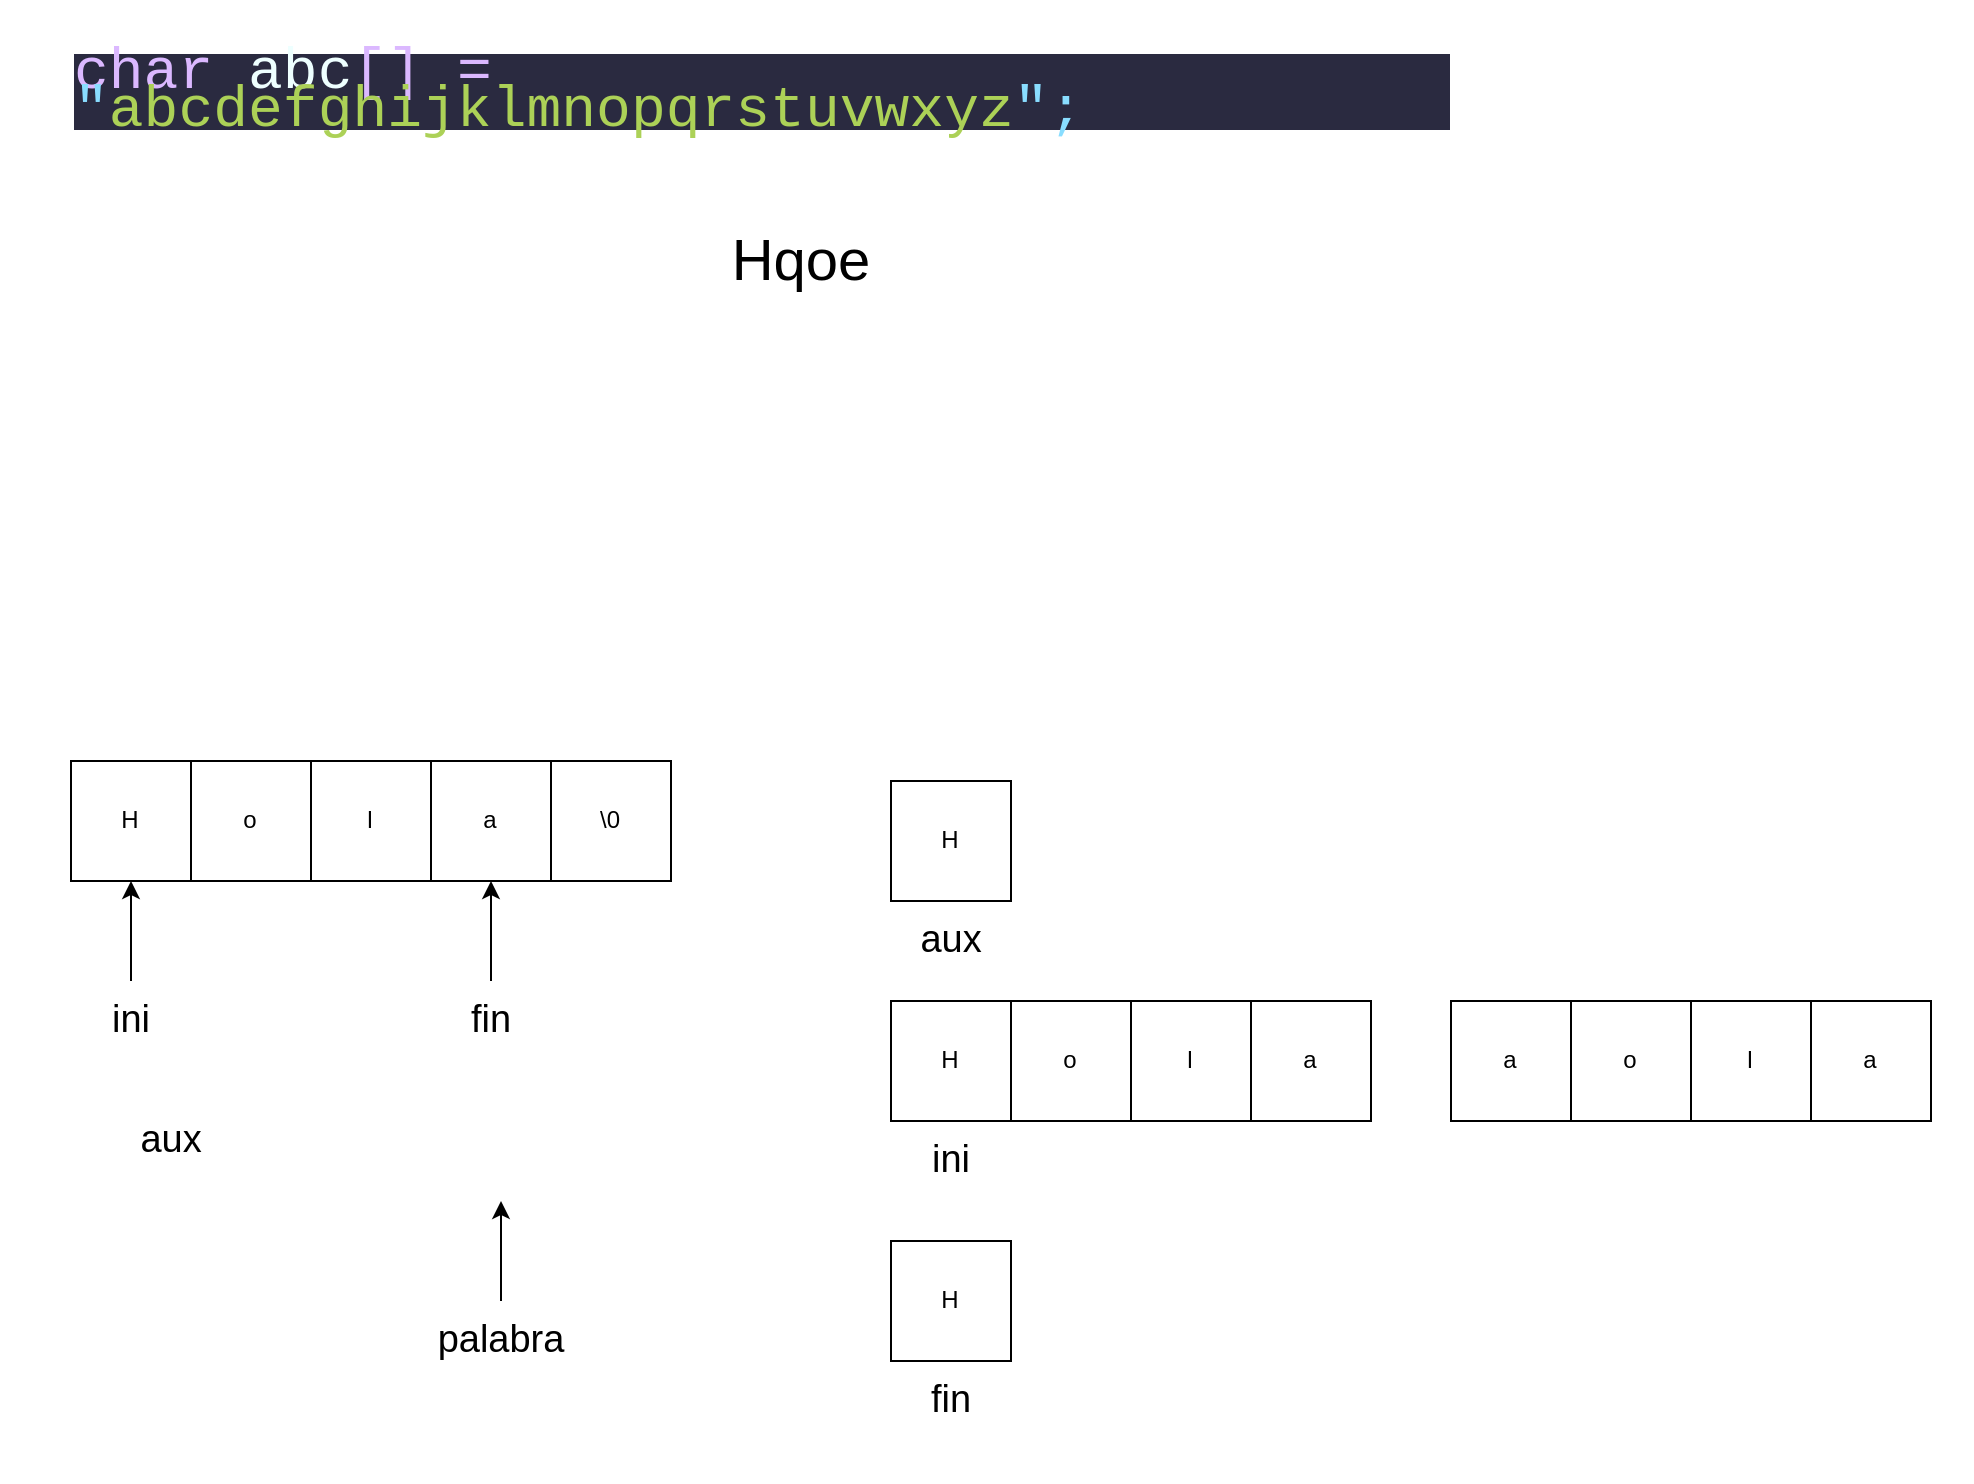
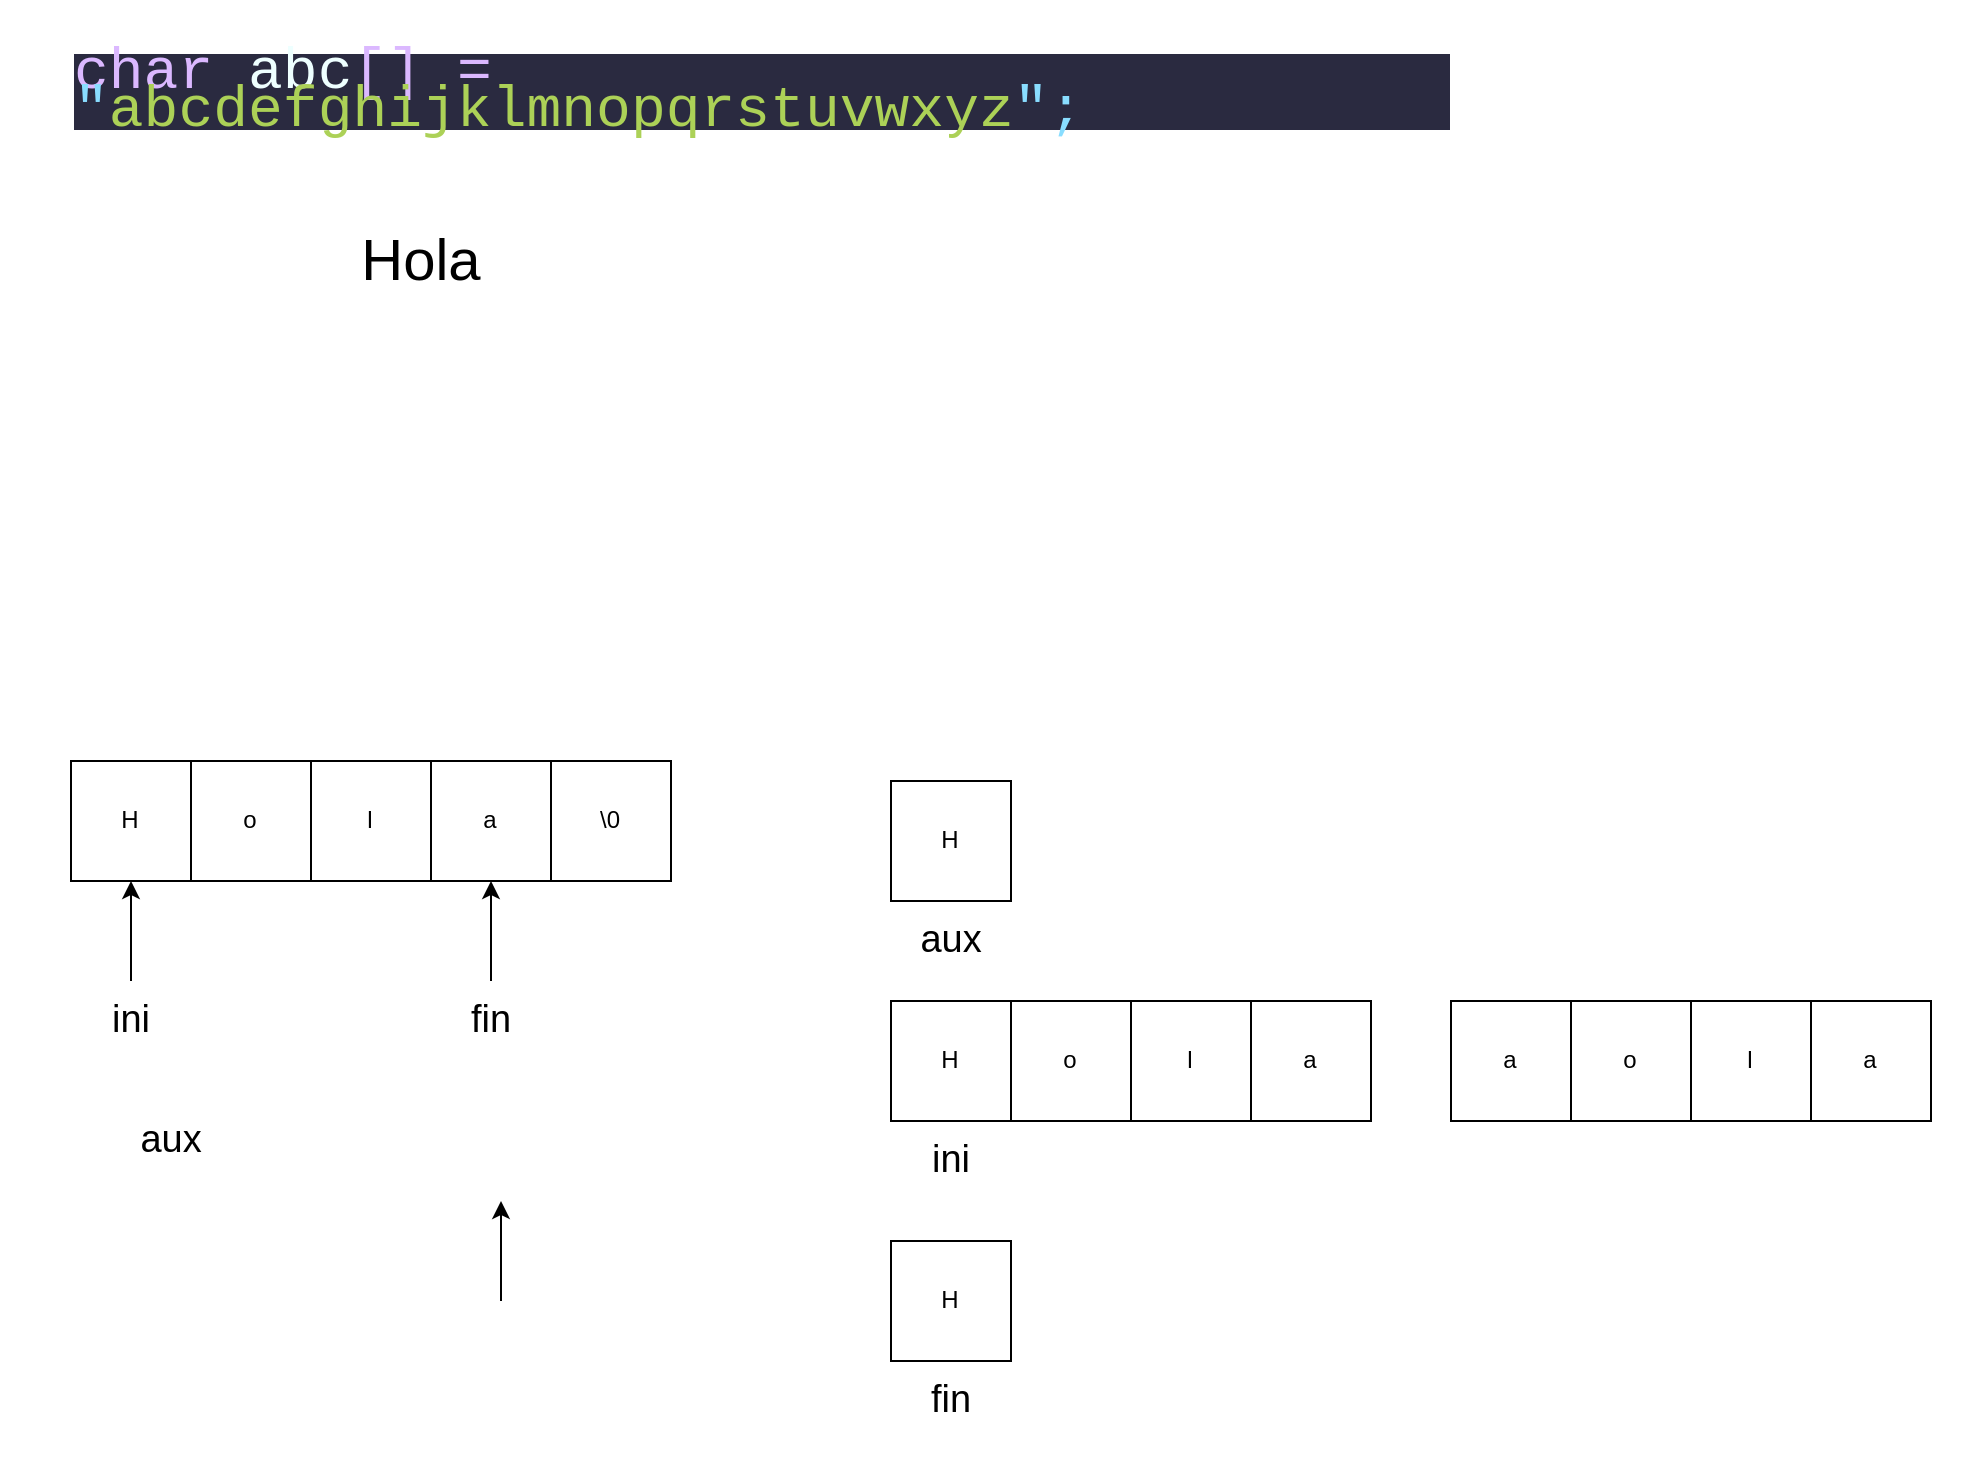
none -> (421, 261)
(801, 261) -> none
(501, 1341) -> none
